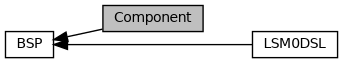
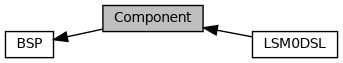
(160, 45) -> (235, 34)
